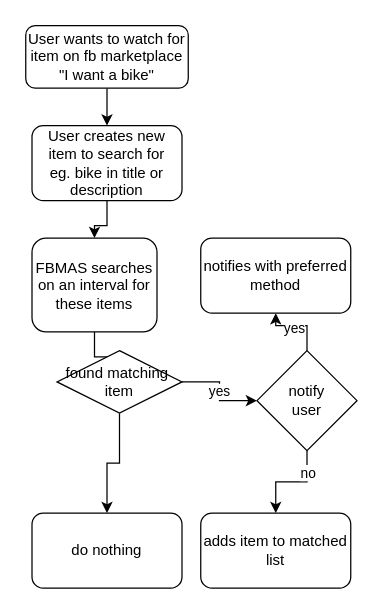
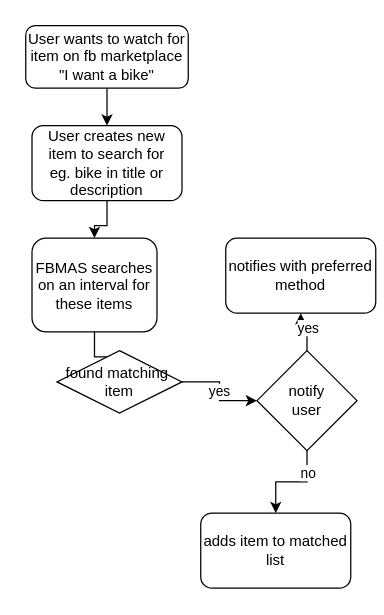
(276, 276) -> (301, 276)
(117, 463) -> none
(107, 551) -> none
